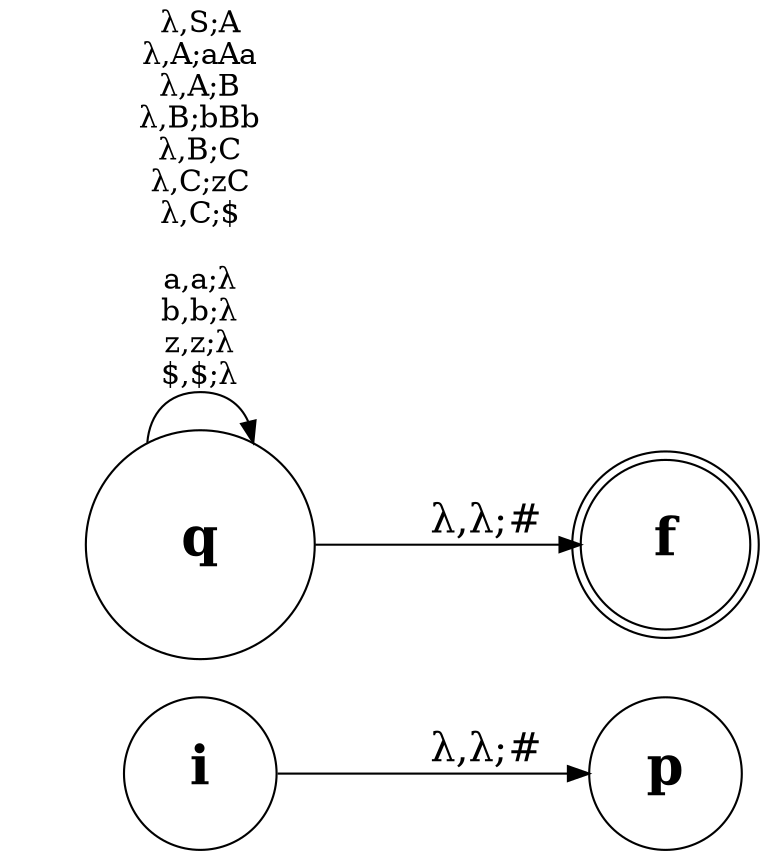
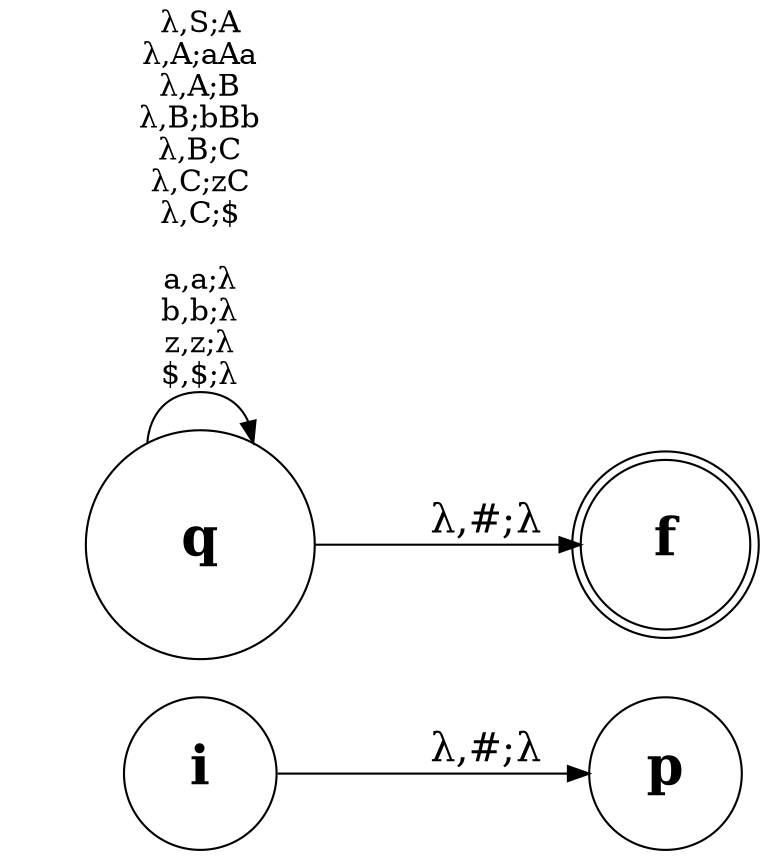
(486, 522) -> (486, 522)
(486, 751) -> (486, 751)
